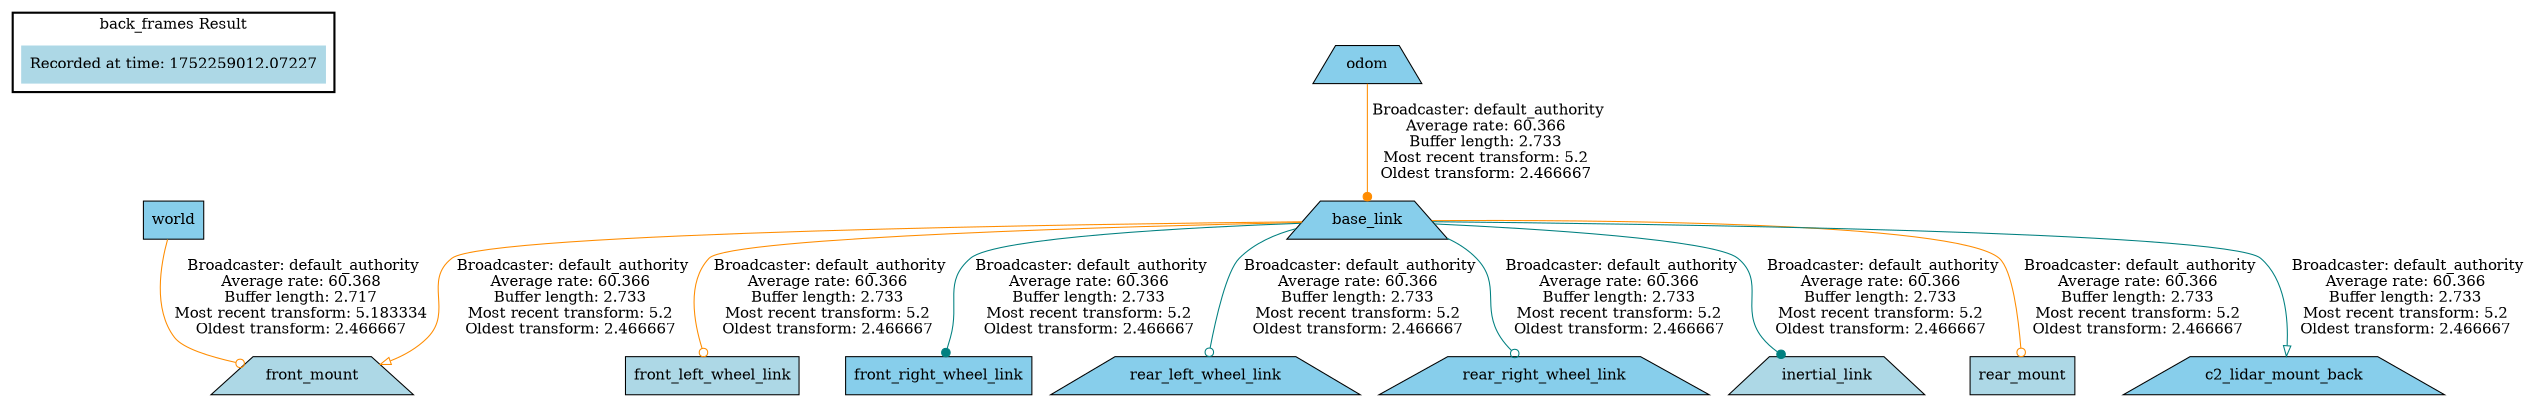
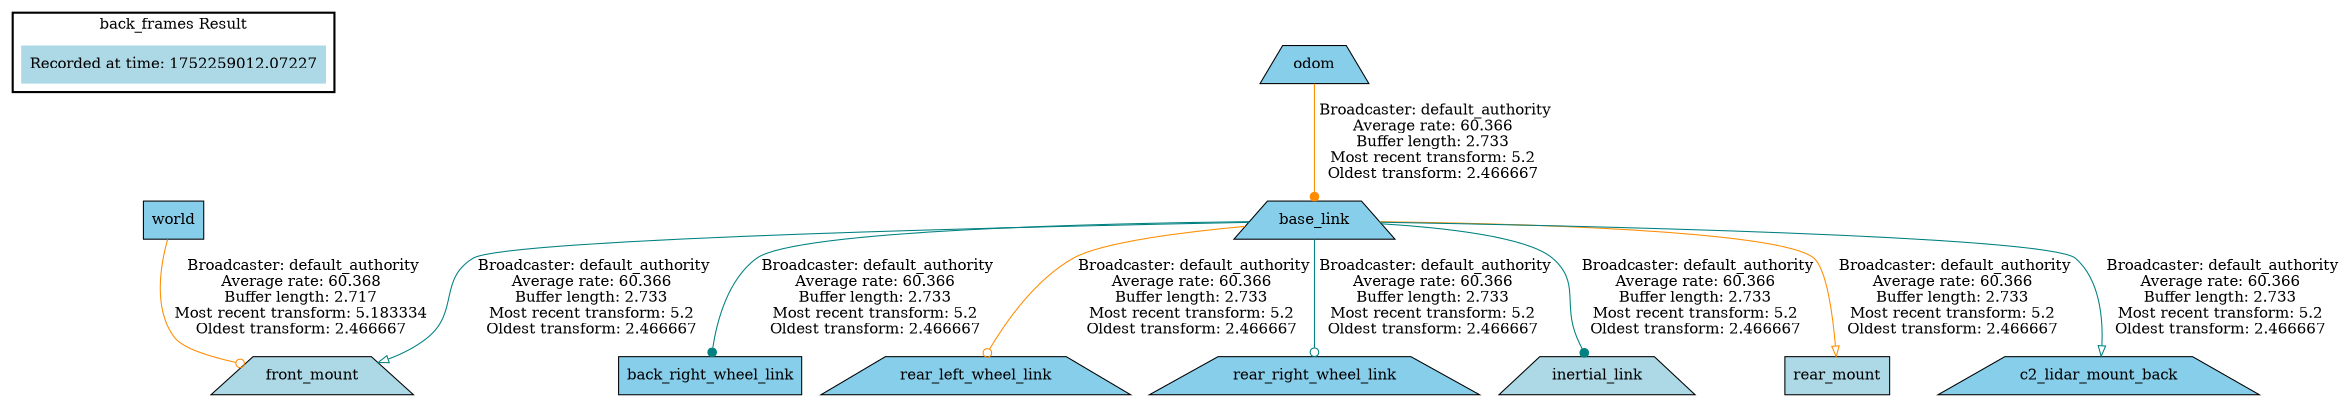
(811, 231) -> (791, 235)
(1930, 239) -> (1723, 238)
(1231, 271) -> (1097, 249)
(712, 376) -> none
(939, 376) -> (710, 376)
